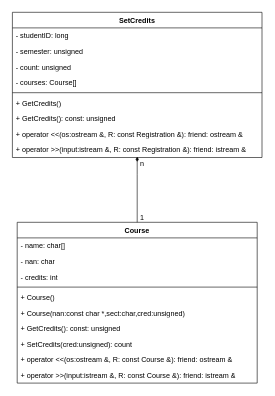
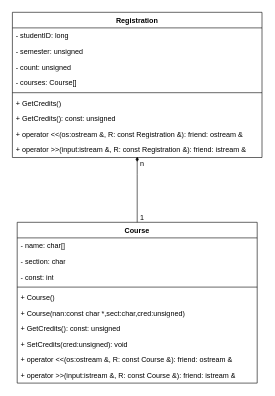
(137, 21) -> (137, 21)
(40, 262) -> (47, 262)
(44, 278) -> (41, 278)
(84, 345) -> (81, 345)
